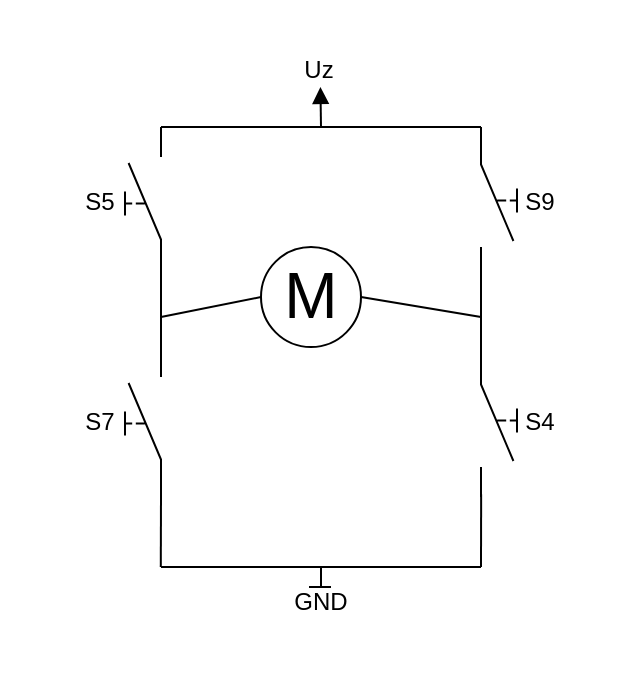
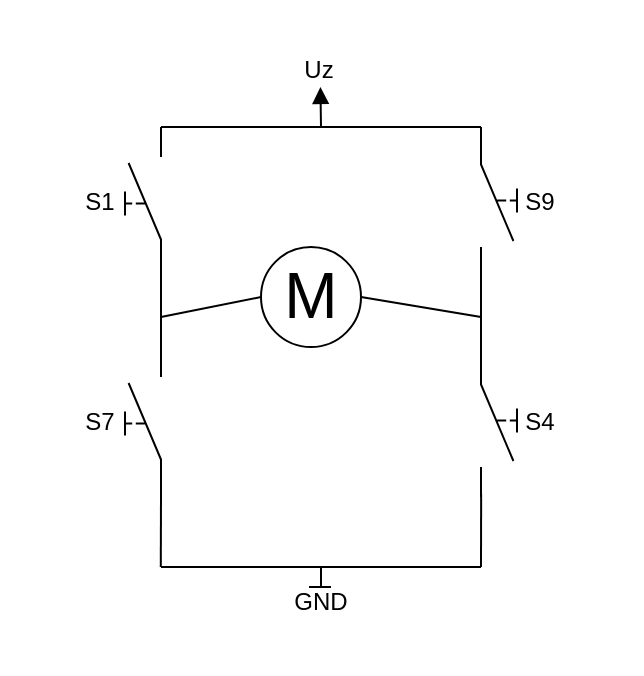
(101, 203) -> (101, 203)
